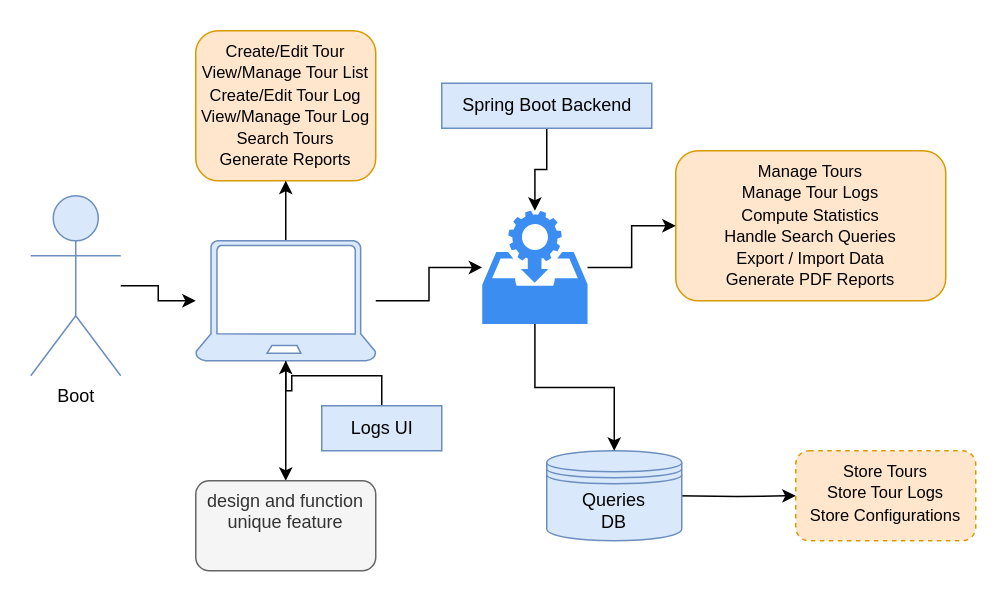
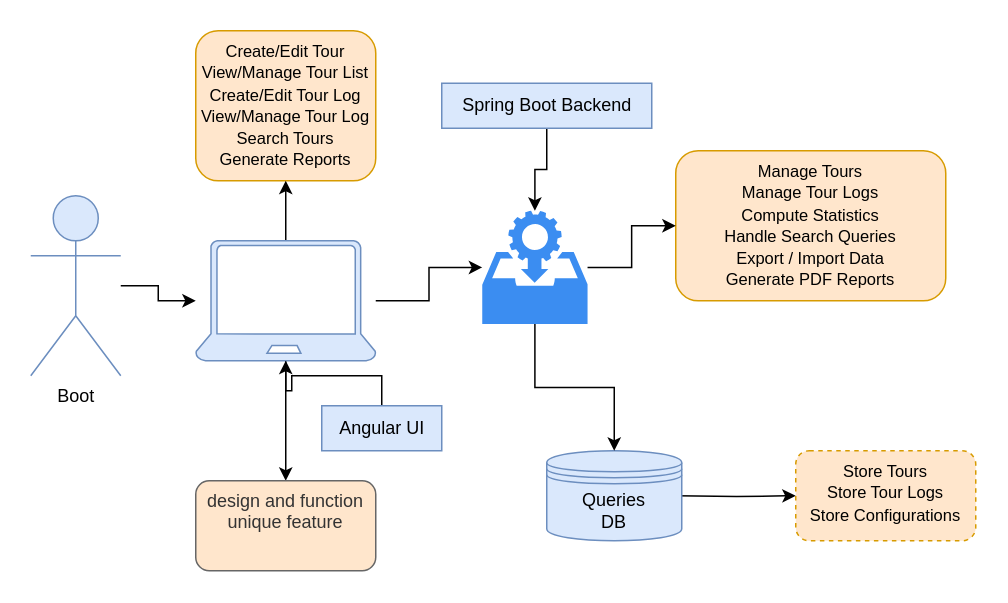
(383, 428) -> (383, 428)
(286, 526) -> (286, 526)
